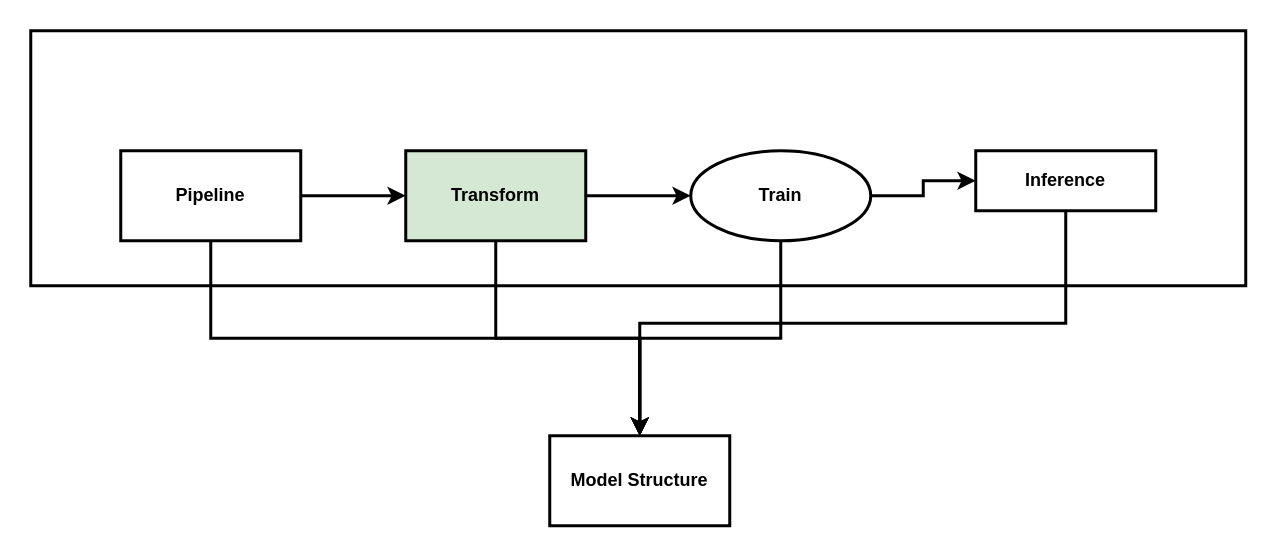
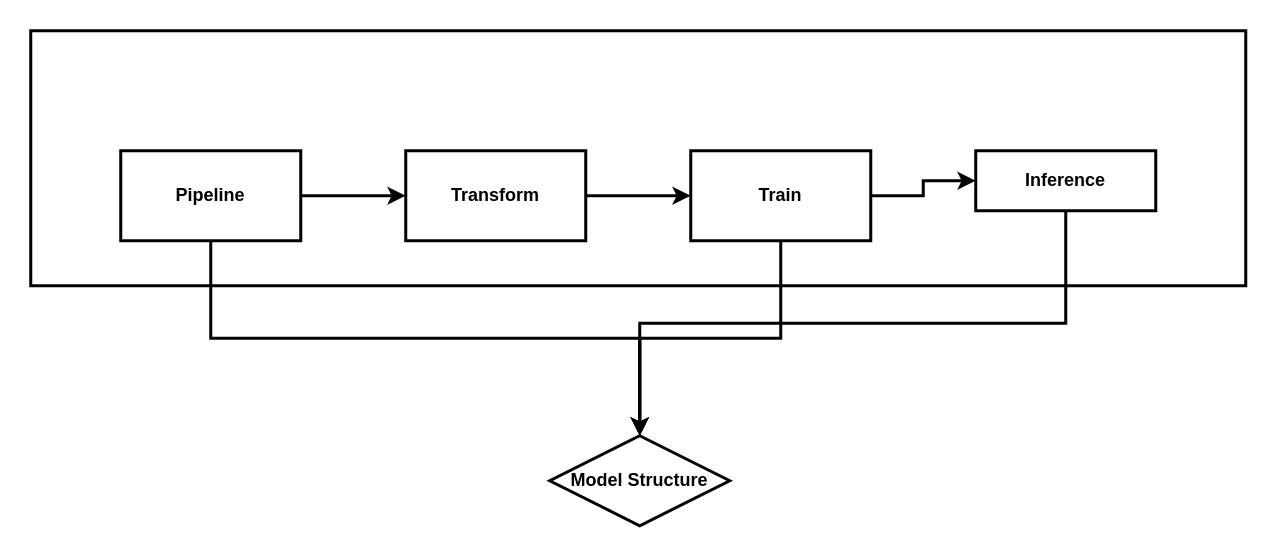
(496, 196) -> (496, 196)
(781, 196) -> (781, 196)
(496, 288) -> none
(640, 481) -> (640, 481)
